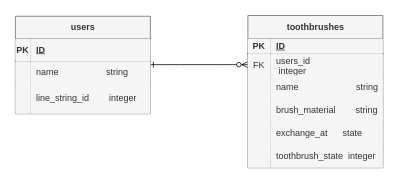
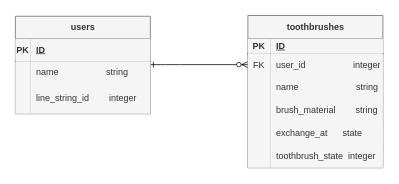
(330, 65) -> (330, 65)
